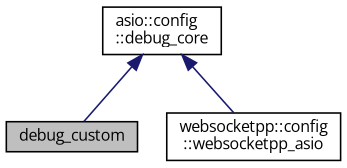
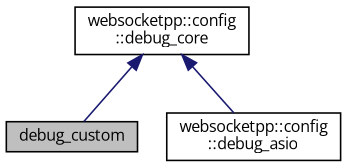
(162, 31) -> (162, 31)
(254, 137) -> (254, 137)
